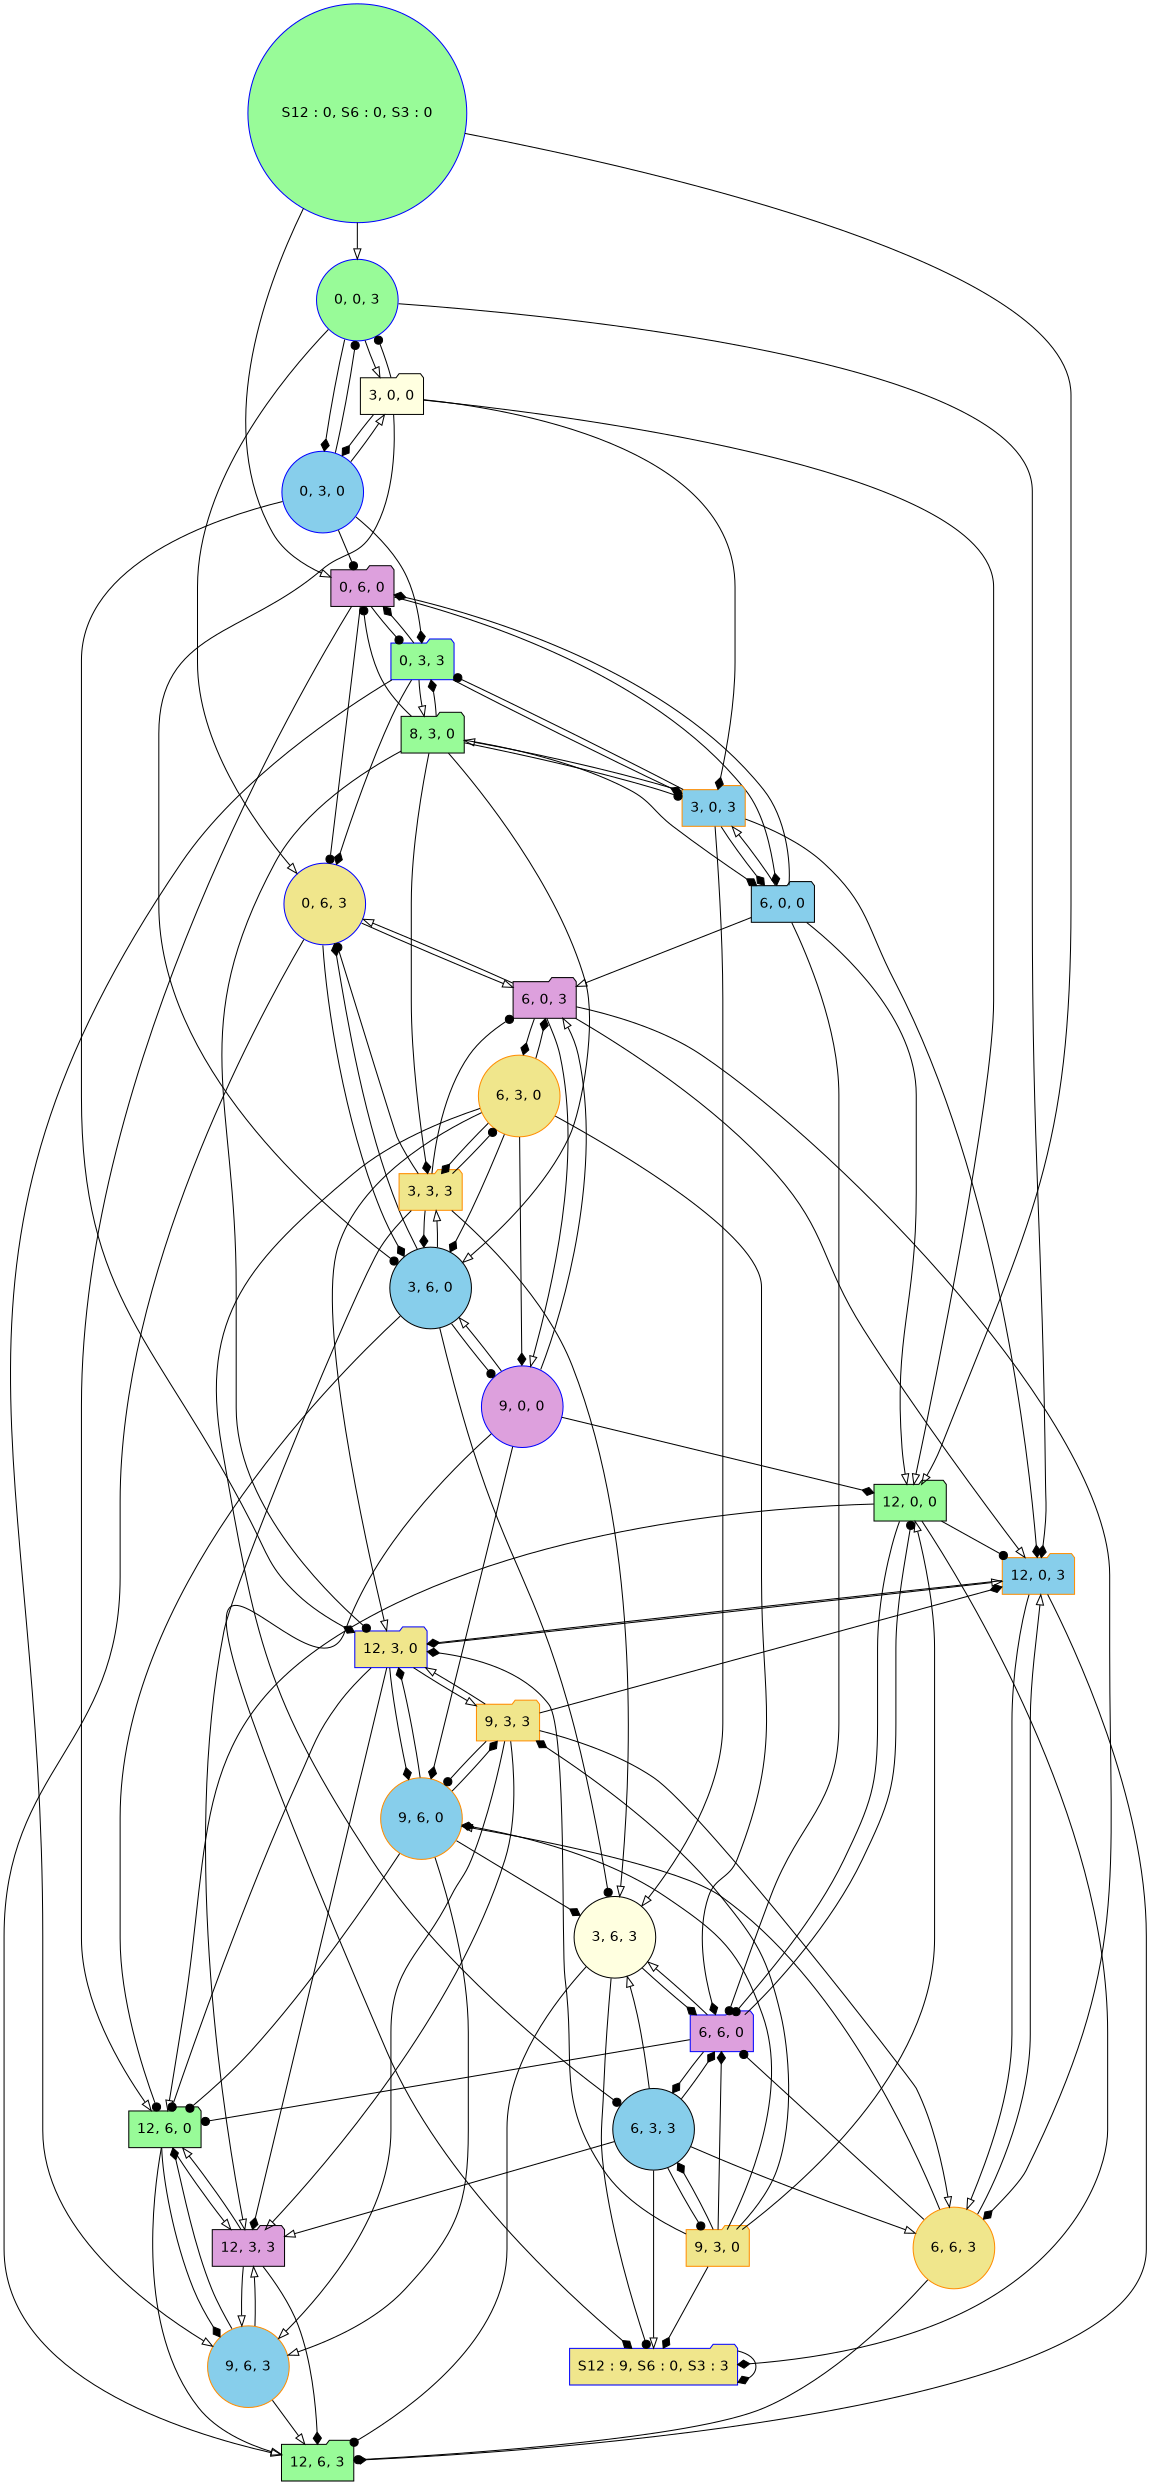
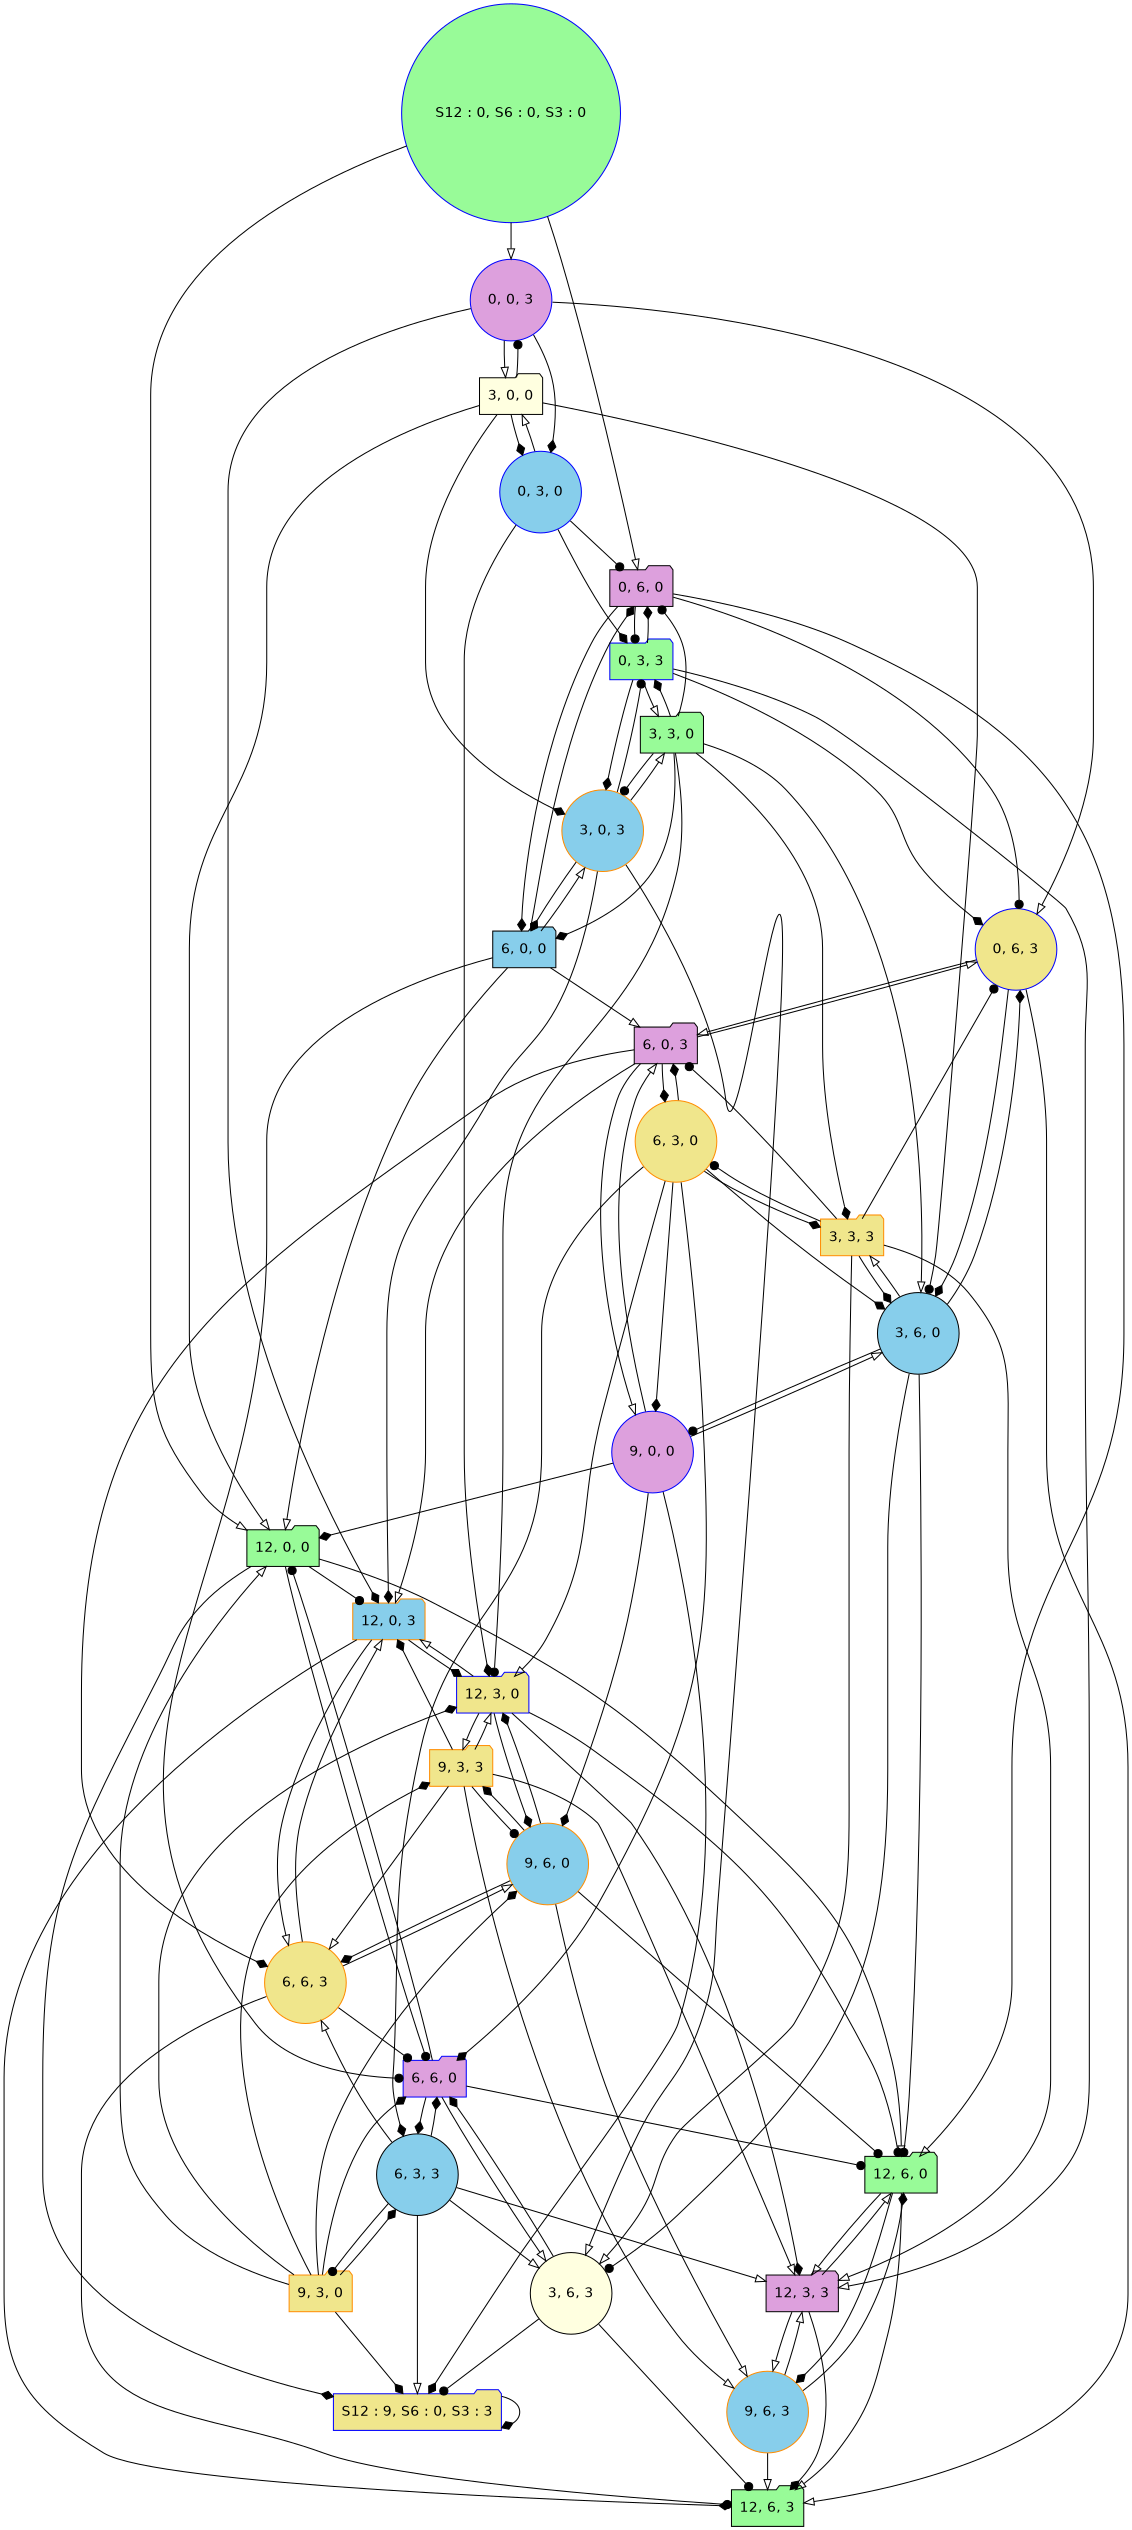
(357, 300) -> (511, 300)
(346, 401) -> none
(433, 735) -> (672, 735)
(714, 808) -> (603, 831)
(15, 1476) -> (1086, 1432)
(252, 1604) -> (490, 1607)
(513, 1875) -> (431, 1918)
